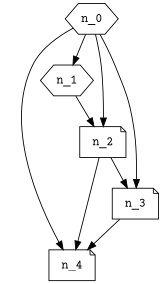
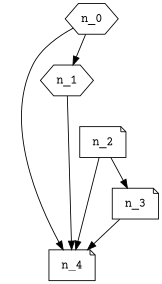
(102, 76) -> none
(129, 104) -> none
(83, 108) -> (69, 168)
